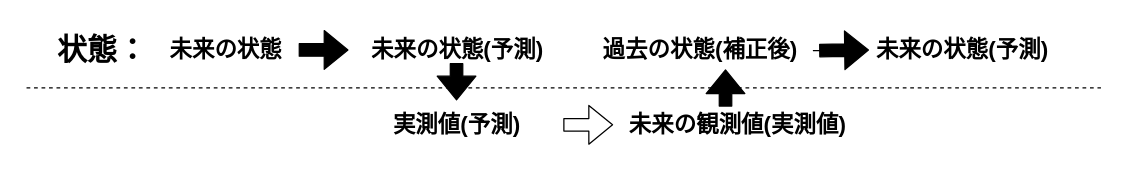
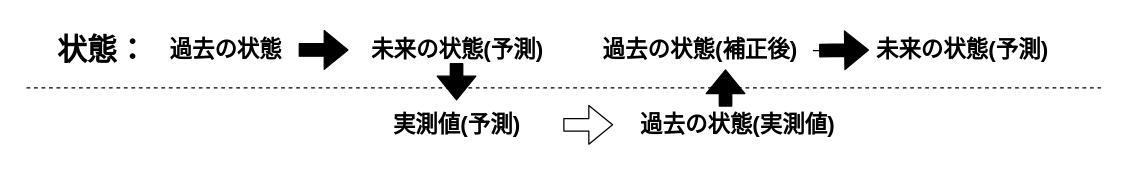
(226, 28) -> (226, 28)
(738, 103) -> (738, 103)
